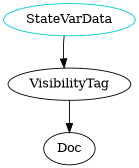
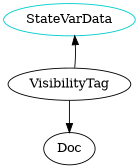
(63, 47) -> (75, 56)
